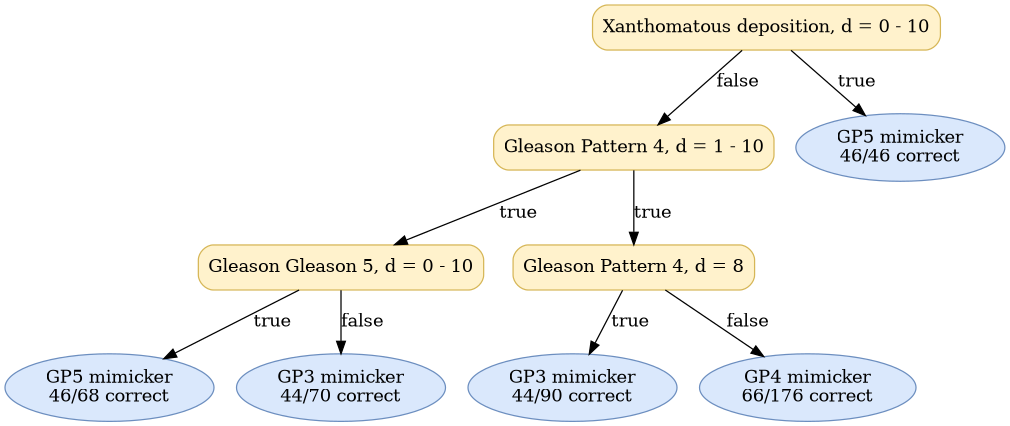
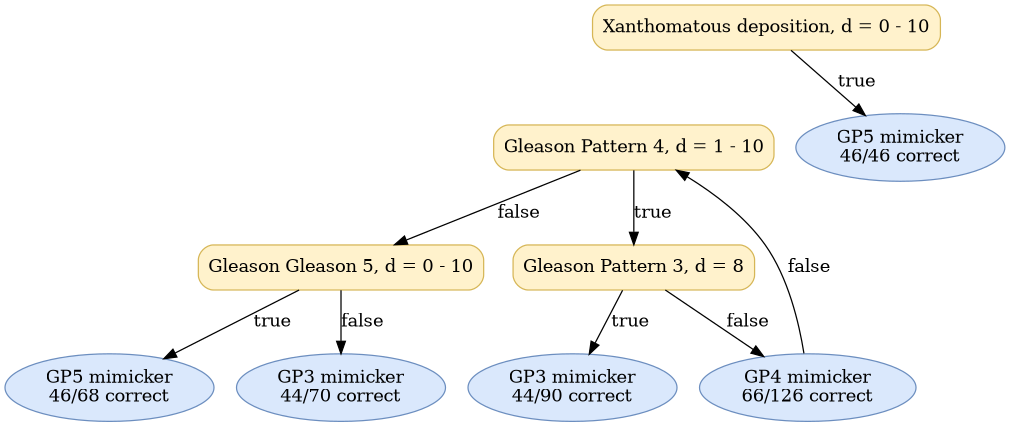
(705, 83) -> (768, 250)
(519, 213) -> (519, 213)
(634, 267) -> (634, 267)
(808, 396) -> (808, 396)
